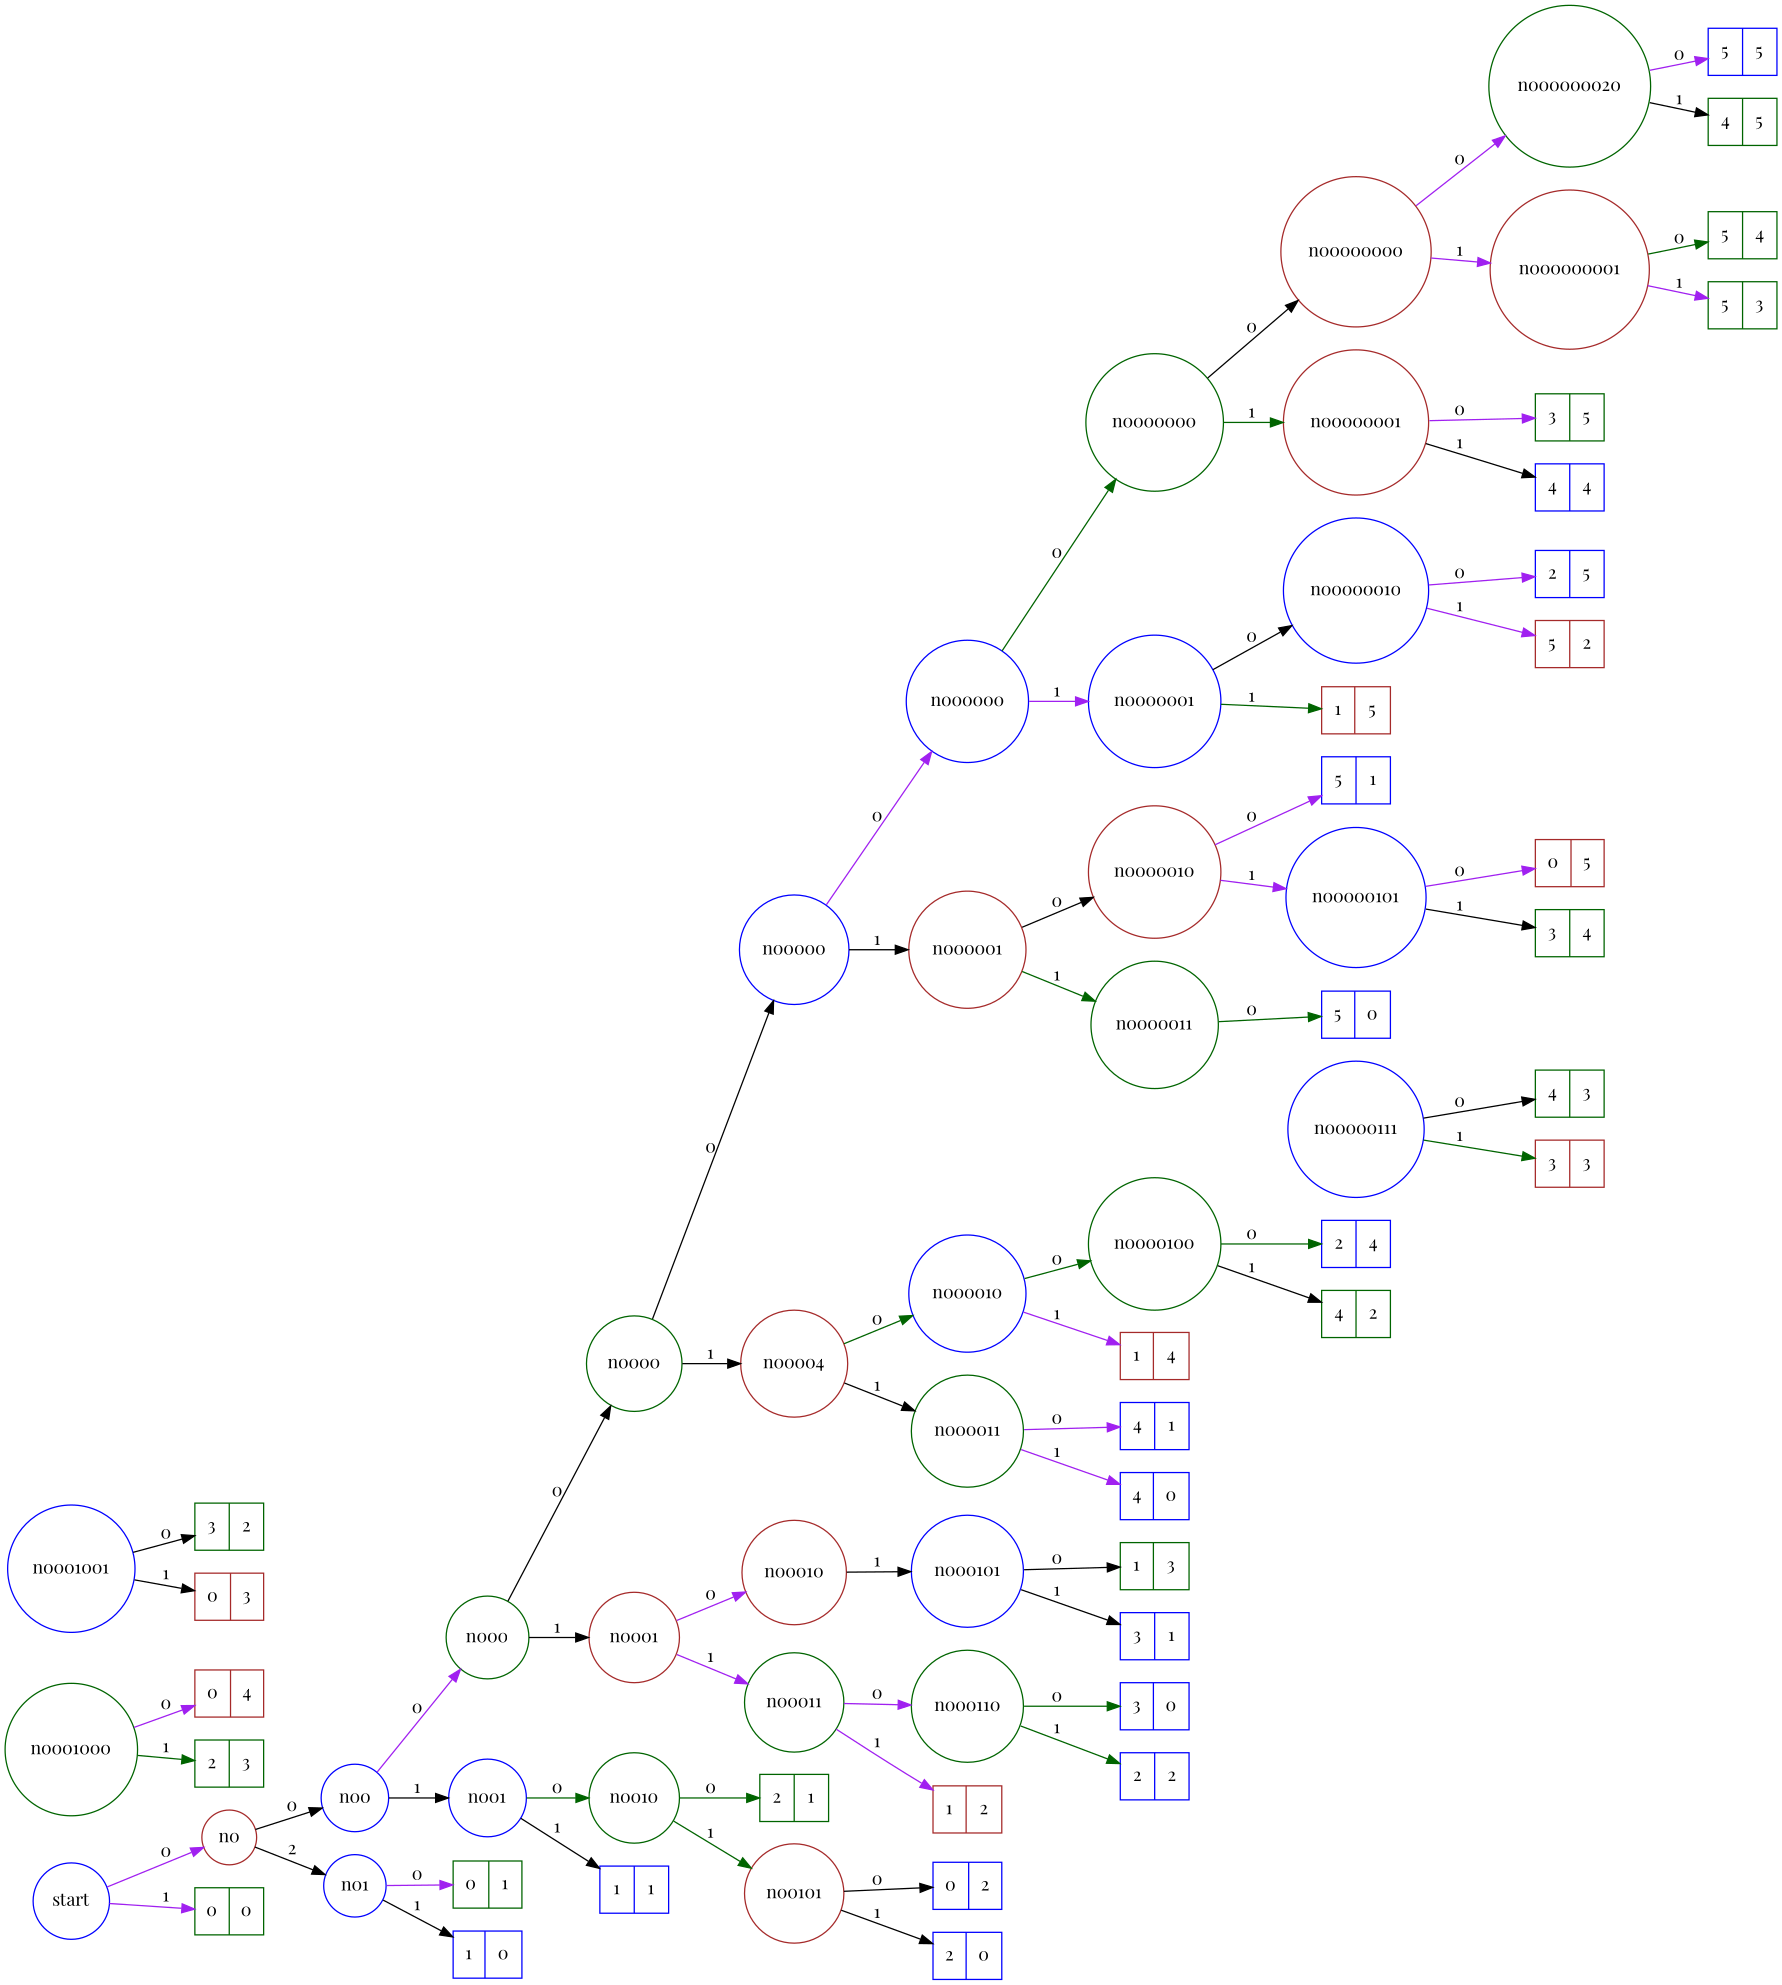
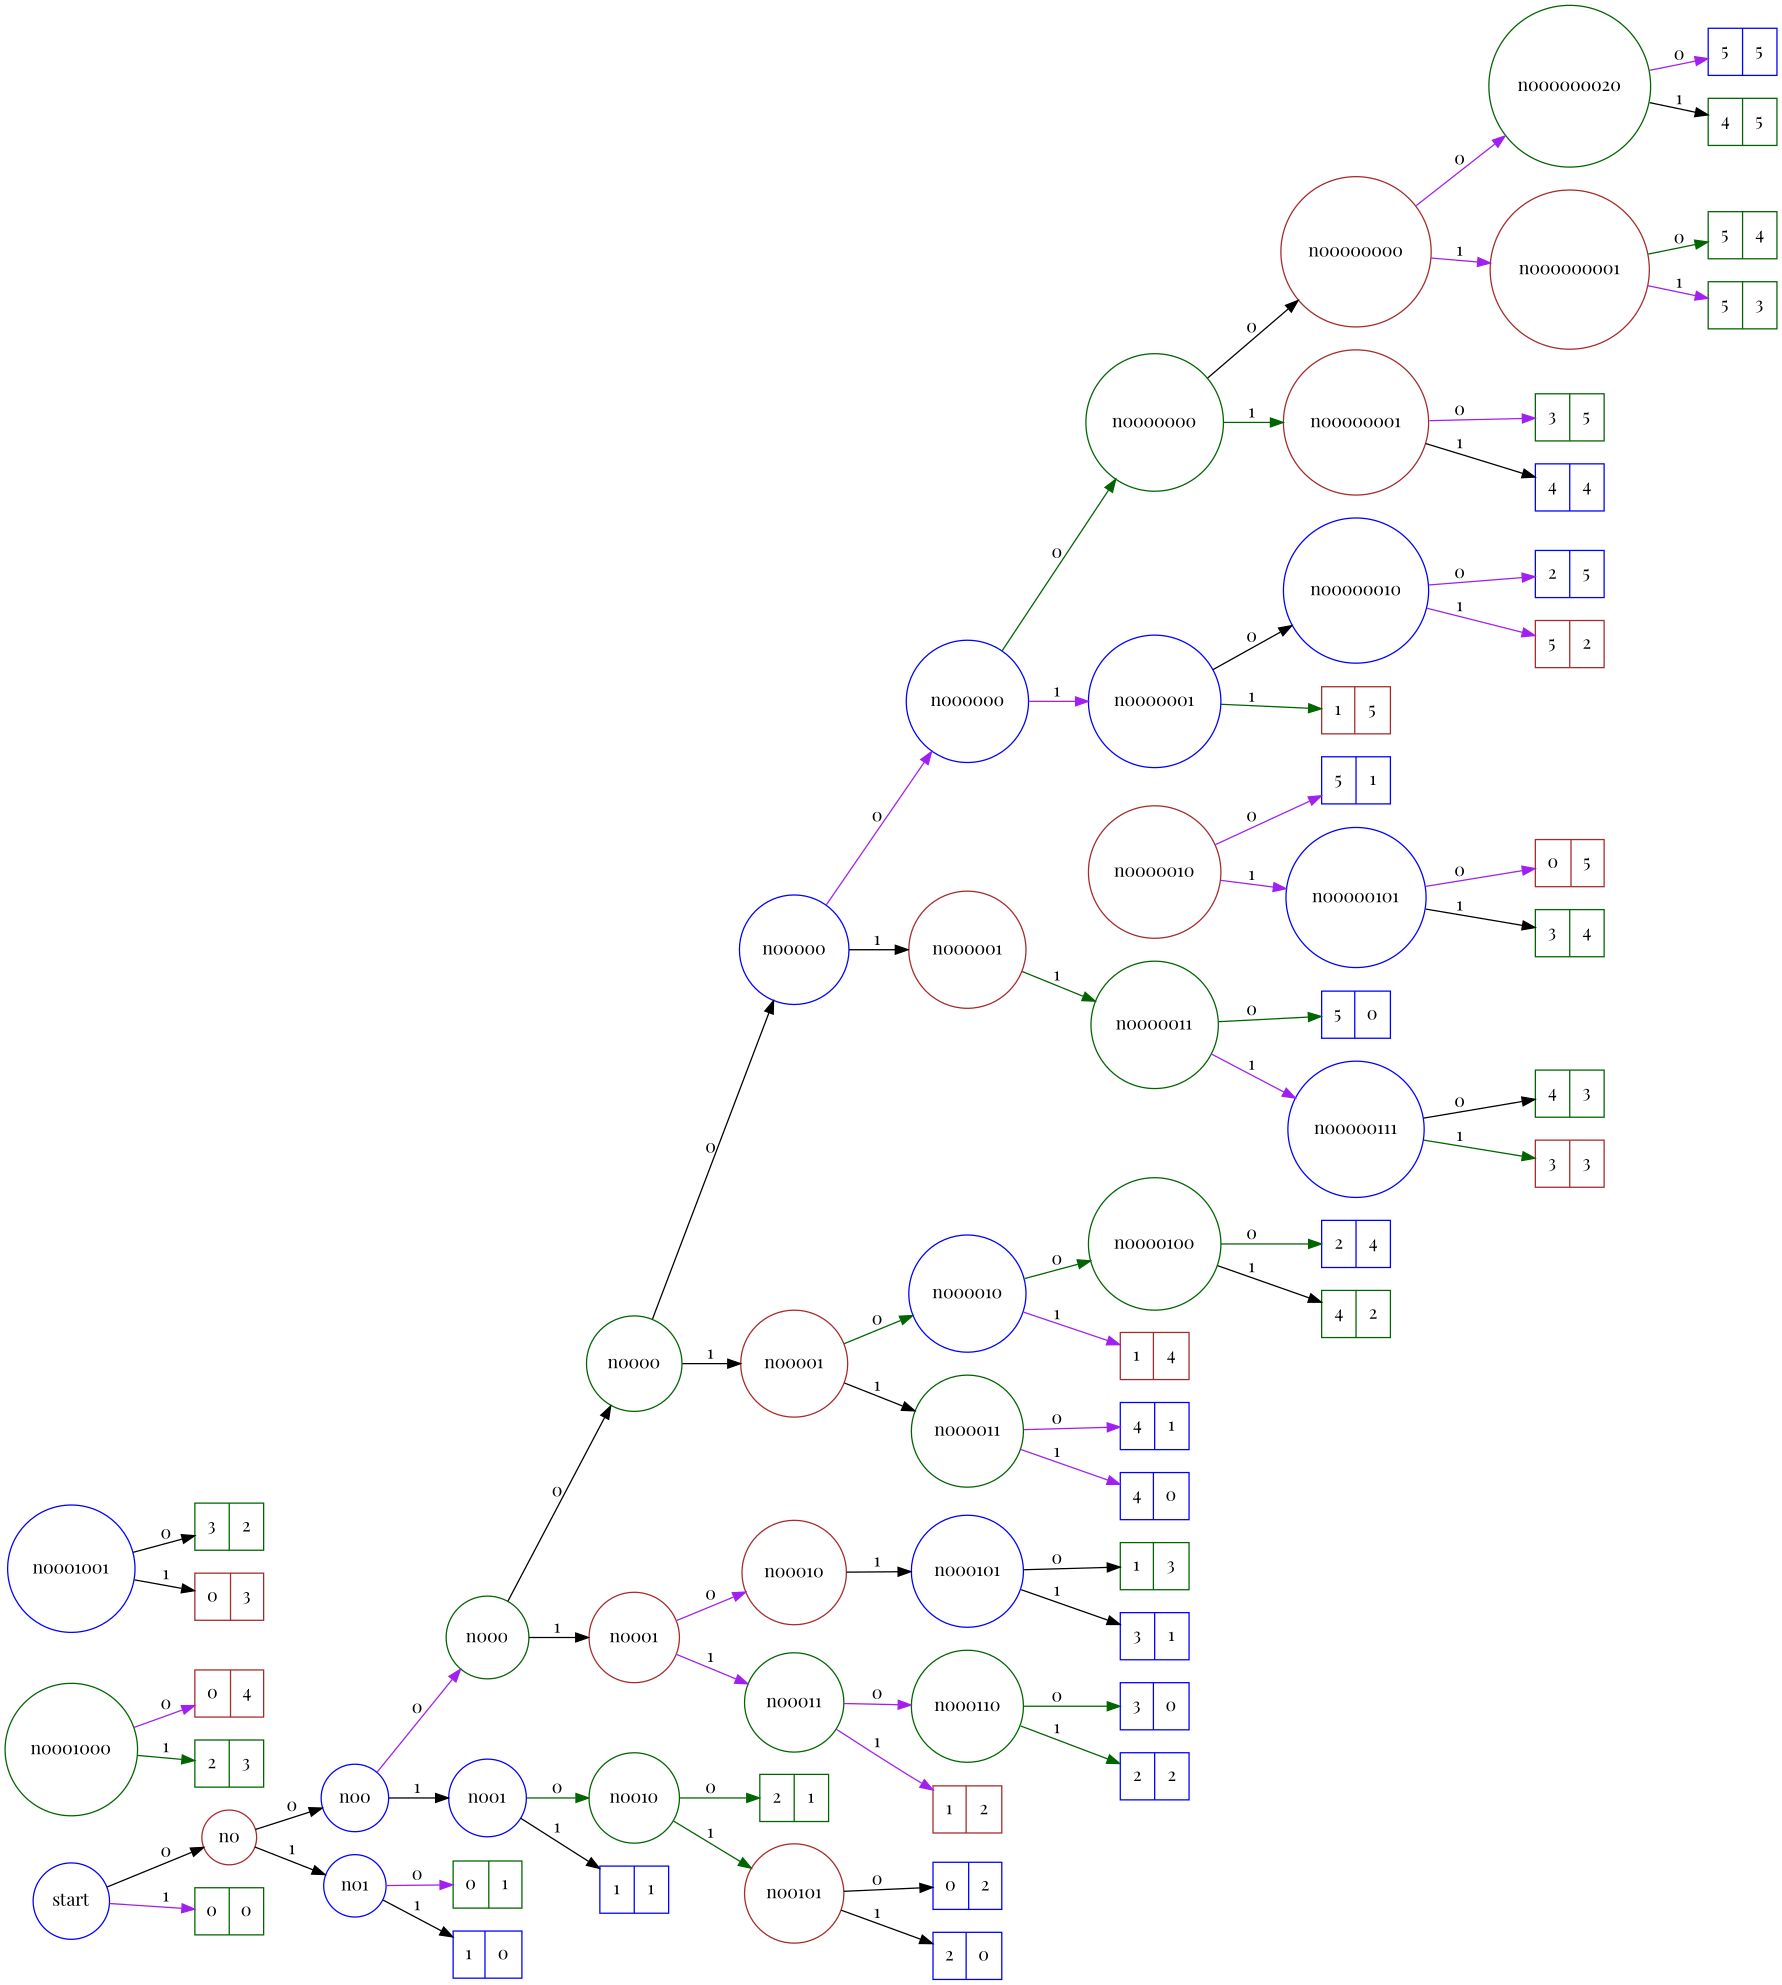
(1052, 915) -> none
none -> (1248, 1073)
(794, 1364) -> (794, 1364)
(292, 1850) -> (292, 1850)
(149, 1870) -> (149, 1870)
